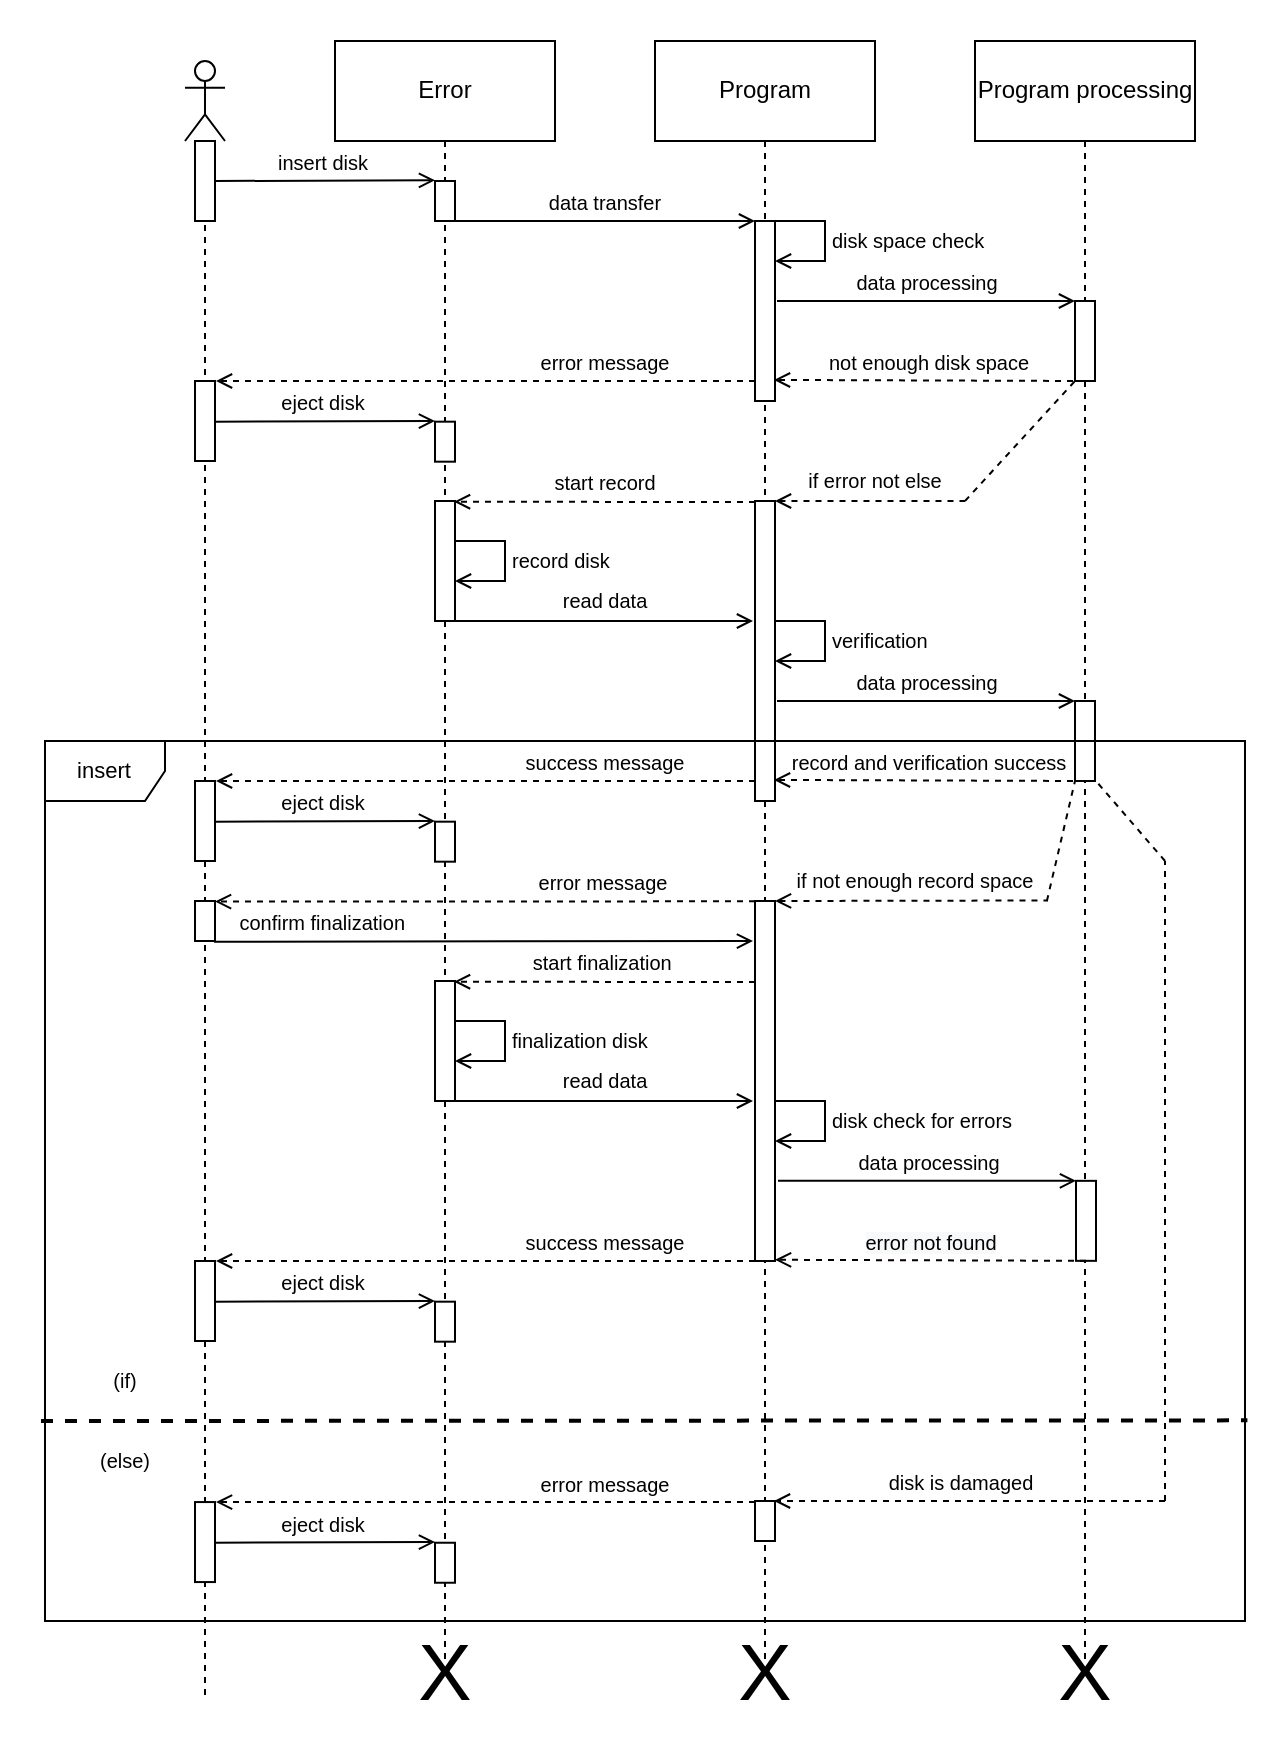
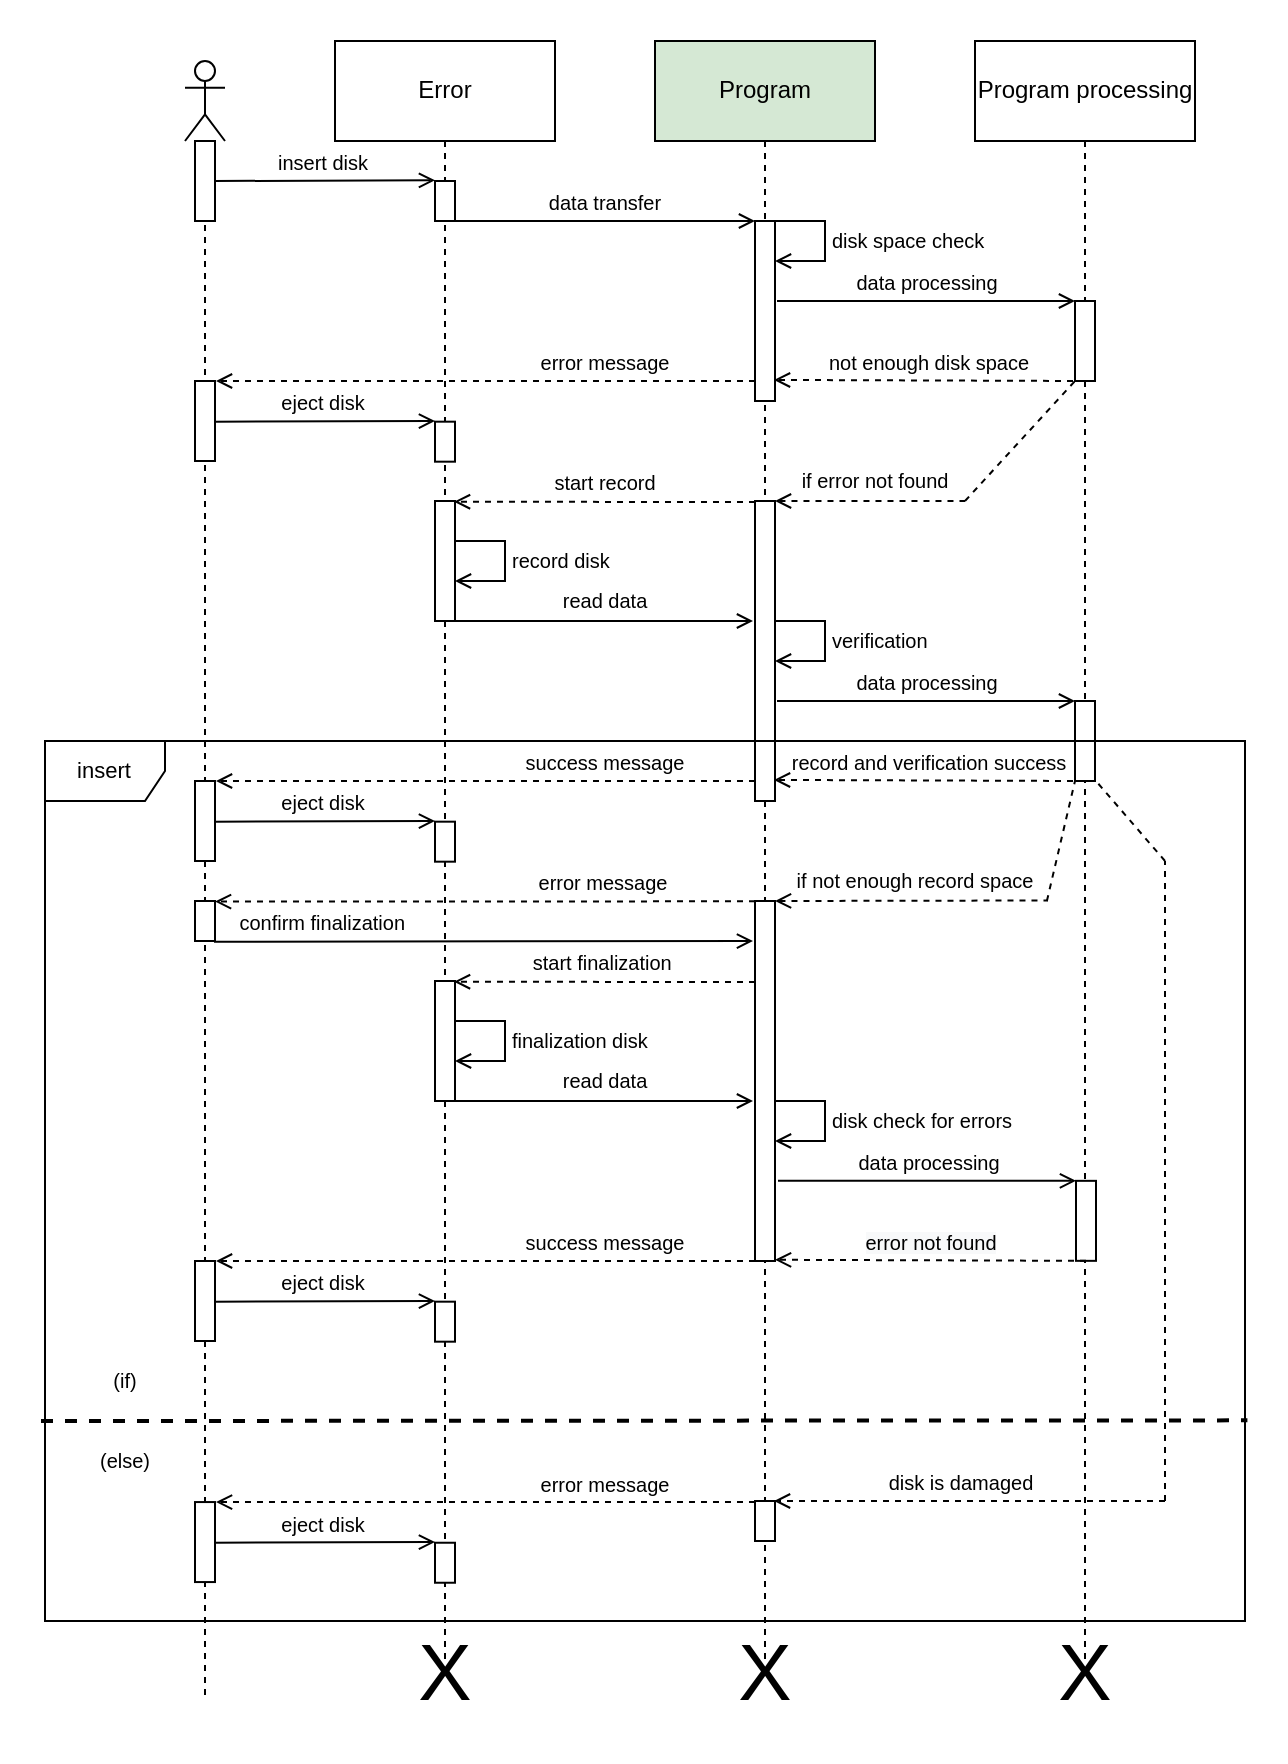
(765, 91) -> (765, 91)
(876, 481) -> (876, 481)
